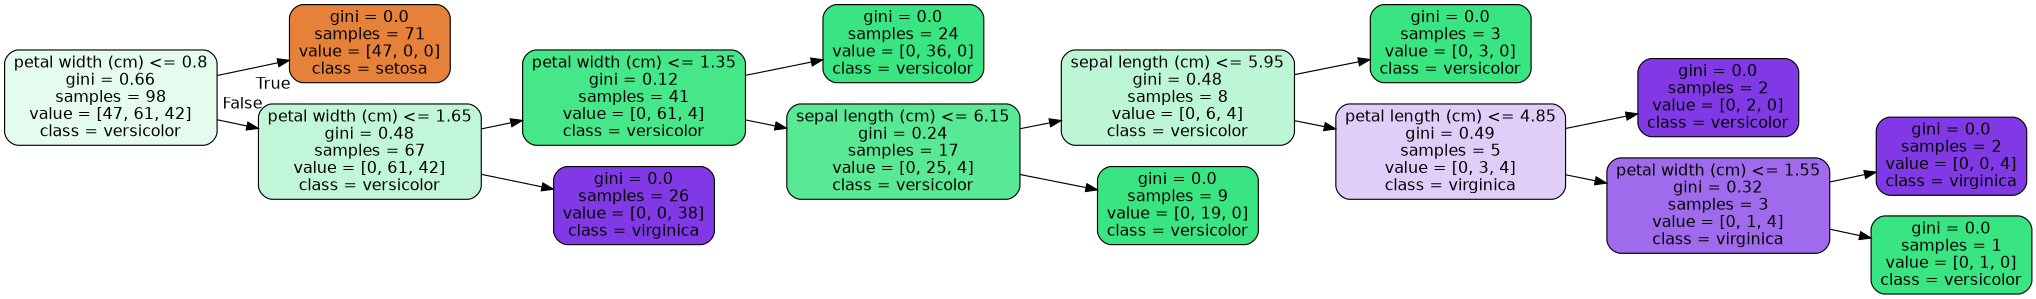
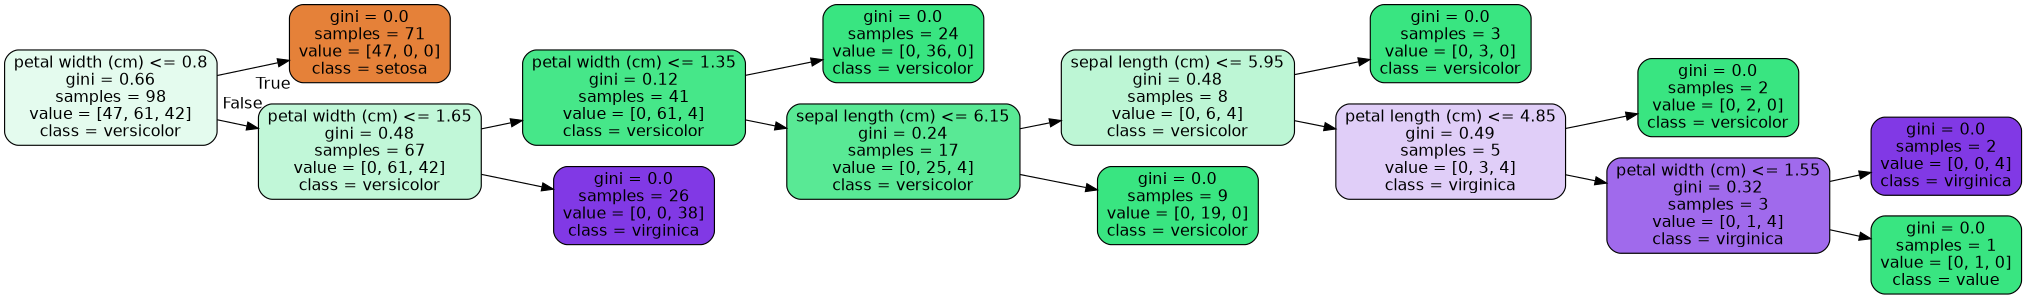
(1718, 98) -> (1718, 98)
(1951, 255) -> (1946, 255)
